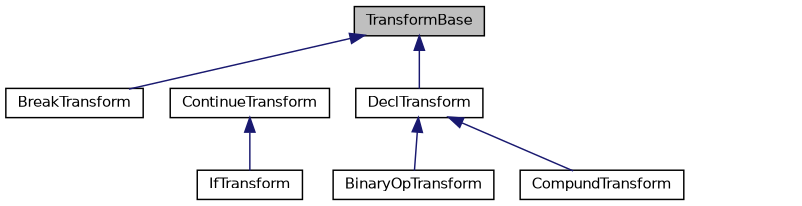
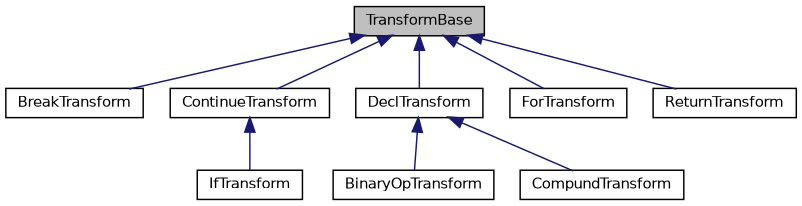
none -> (328, 65)
none -> (568, 103)
none -> (725, 103)
